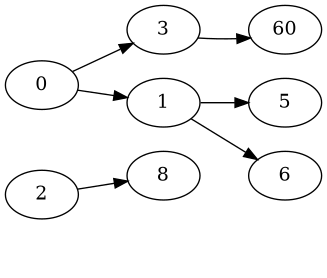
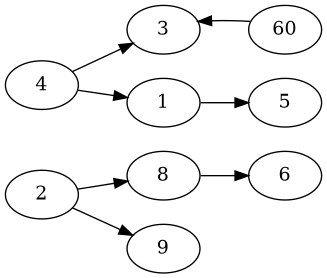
(217, 39) -> (231, 21)
(42, 85) -> (42, 85)
(218, 136) -> (218, 176)
none -> (164, 249)
